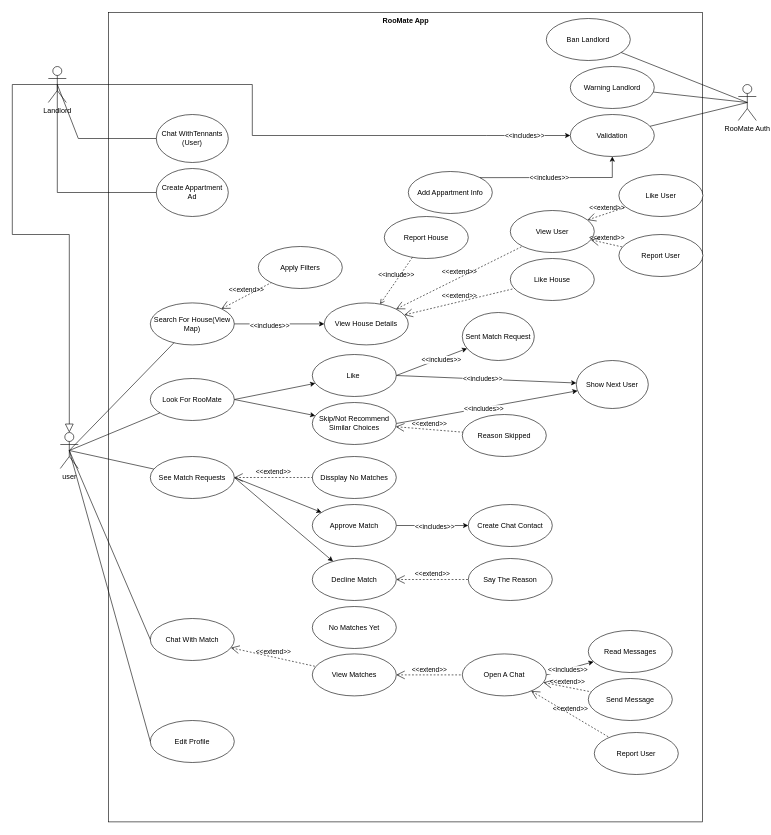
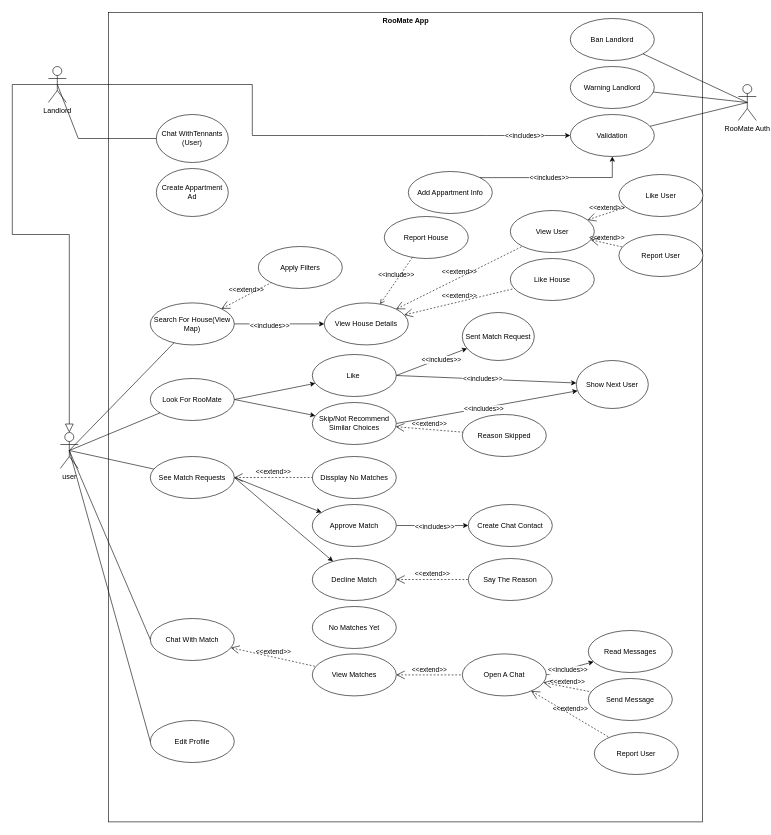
(588, 39) -> (612, 39)
(57, 192) -> none
